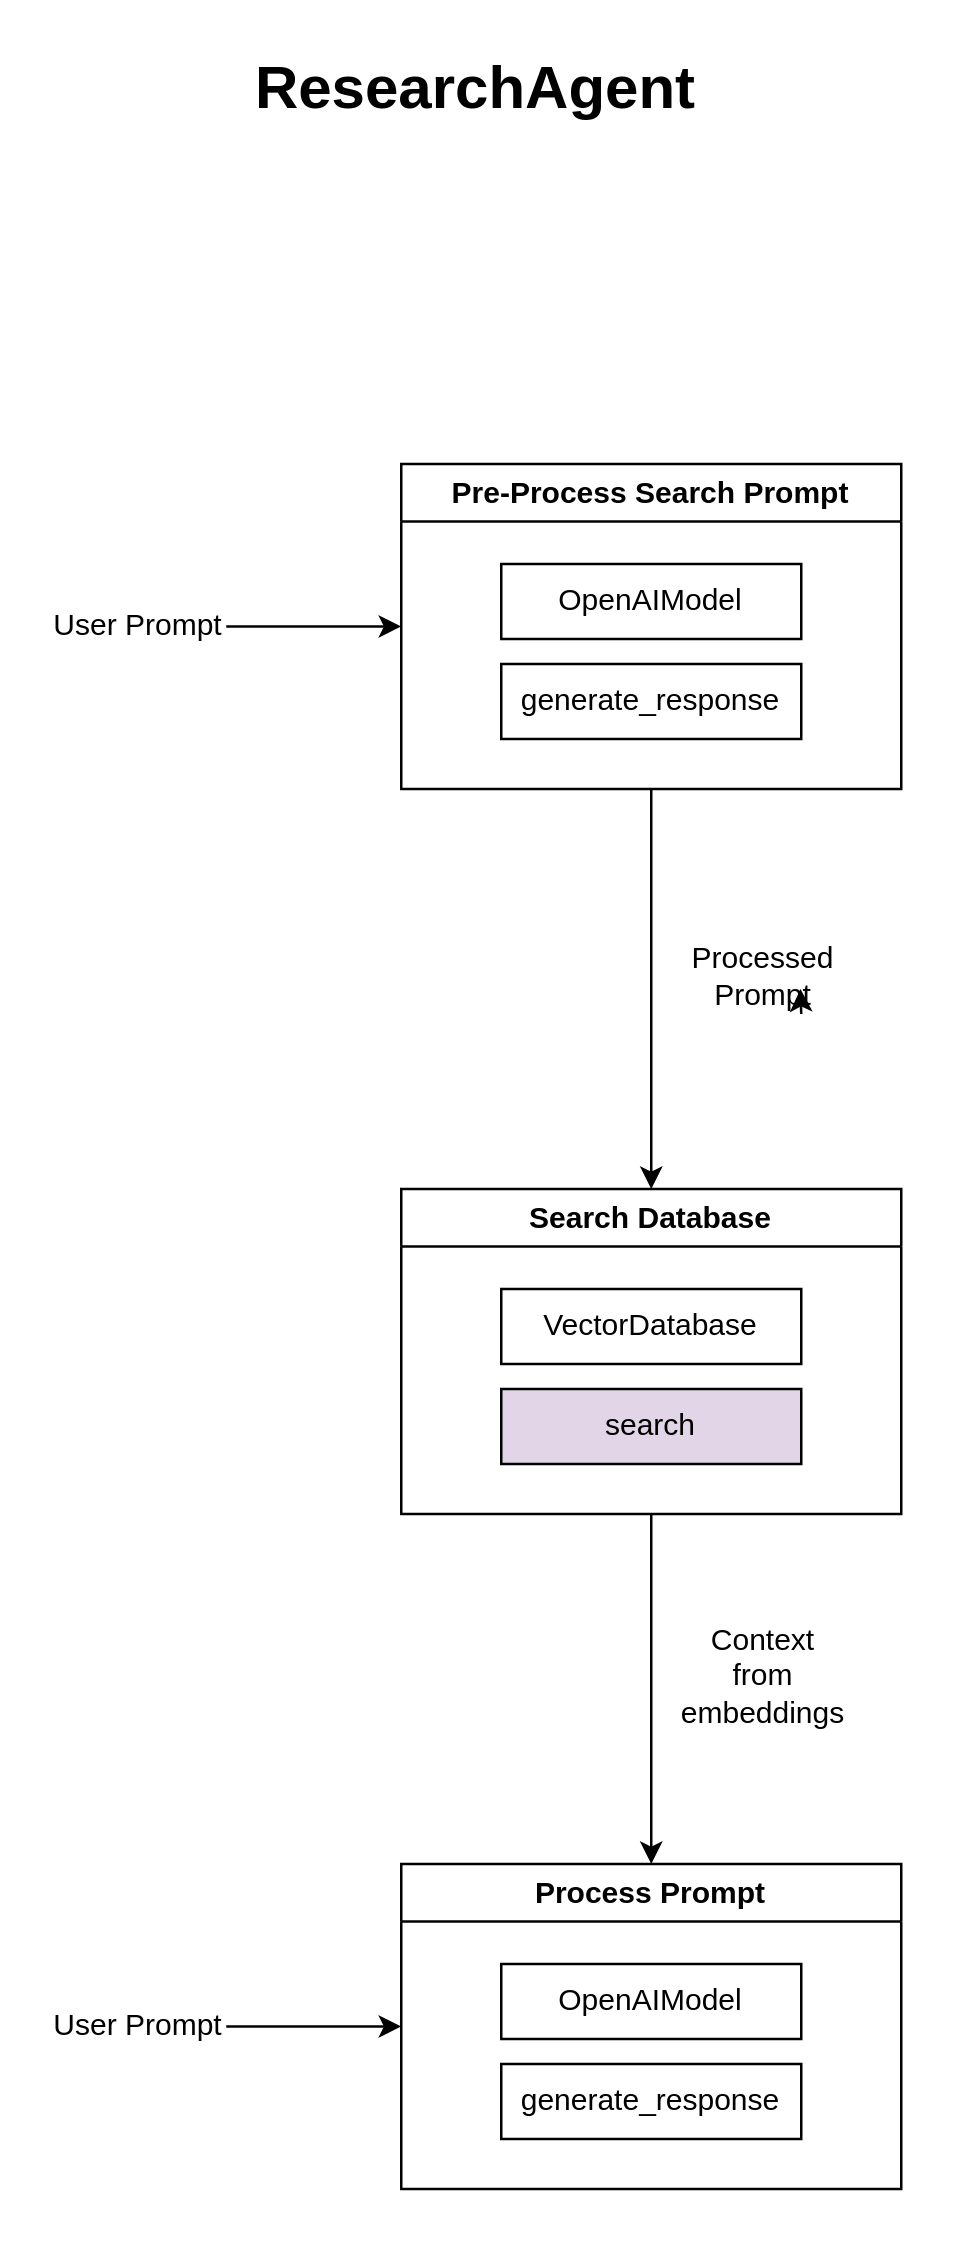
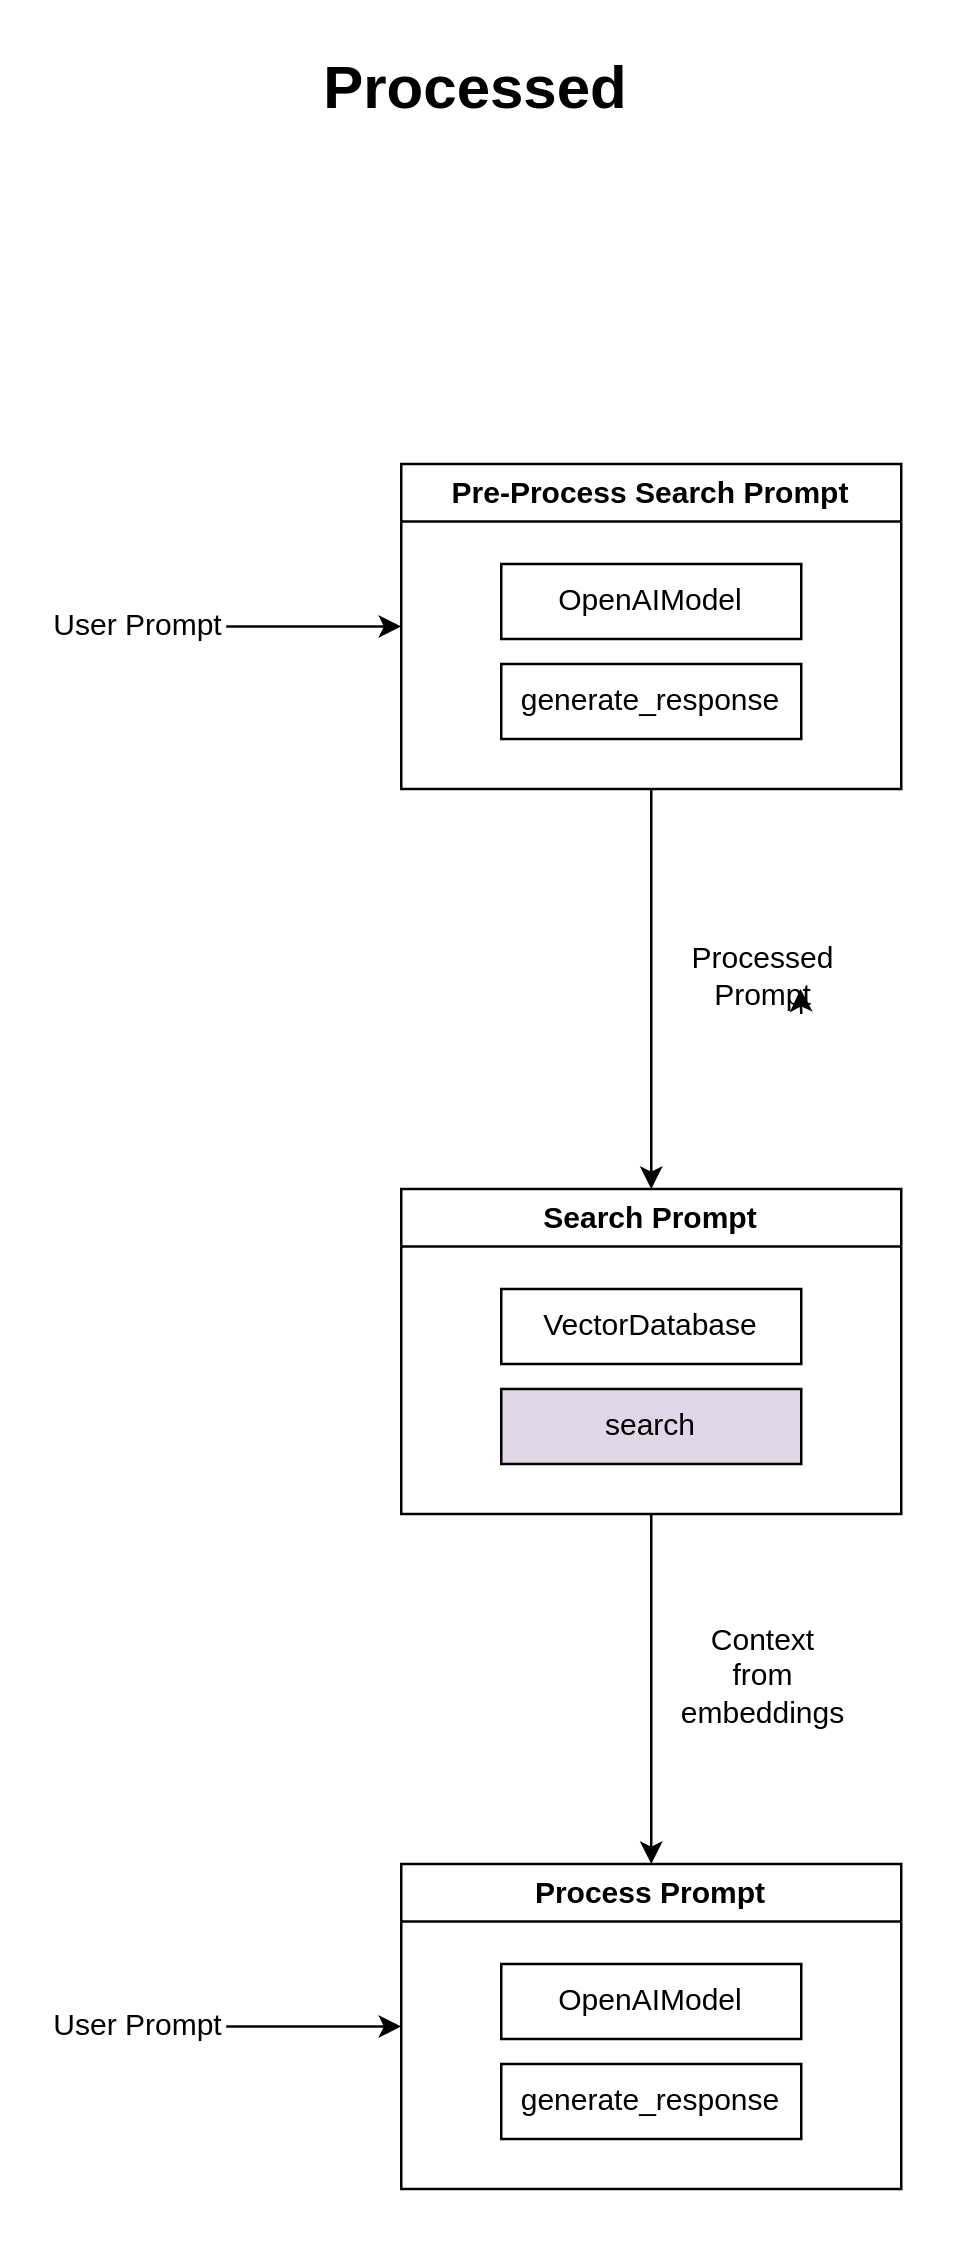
(476, 89) -> (476, 89)
(651, 1219) -> (651, 1219)
